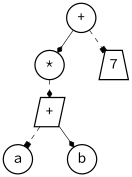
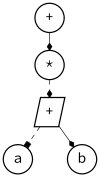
(114, 65) -> none
